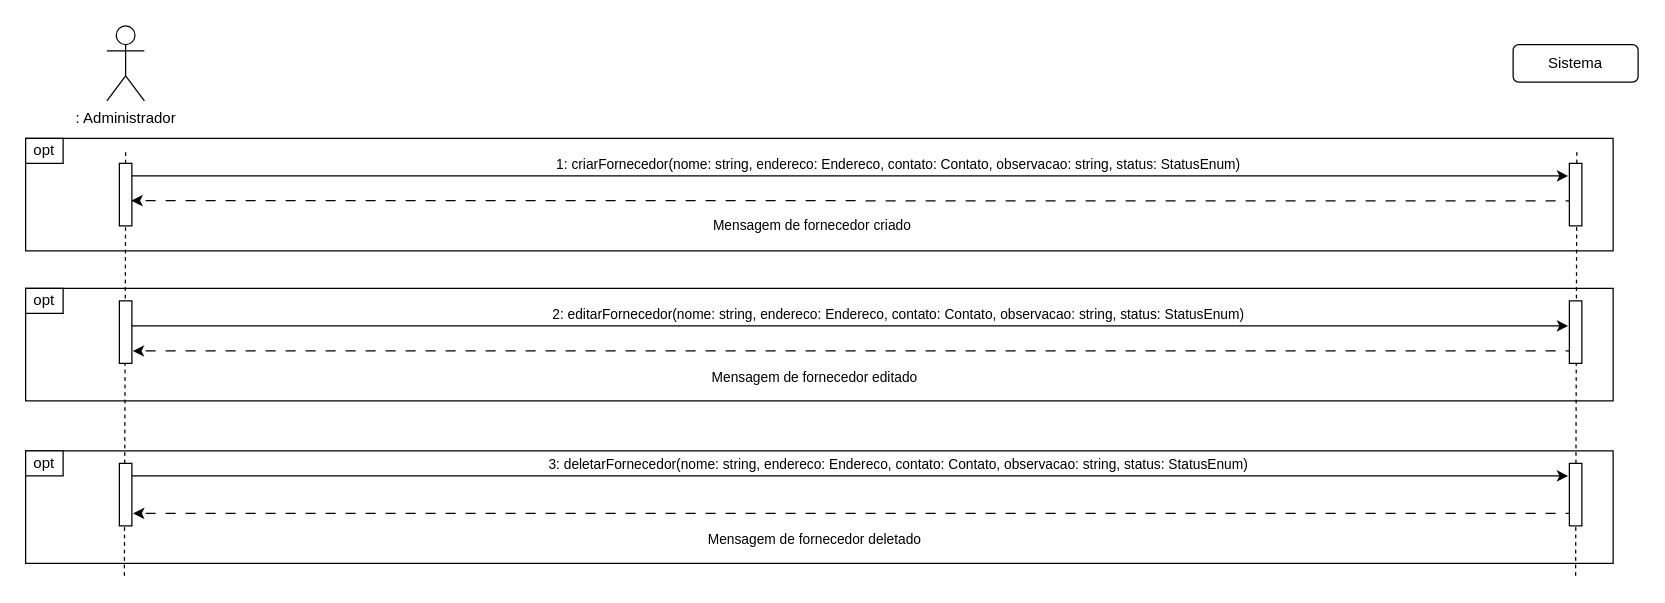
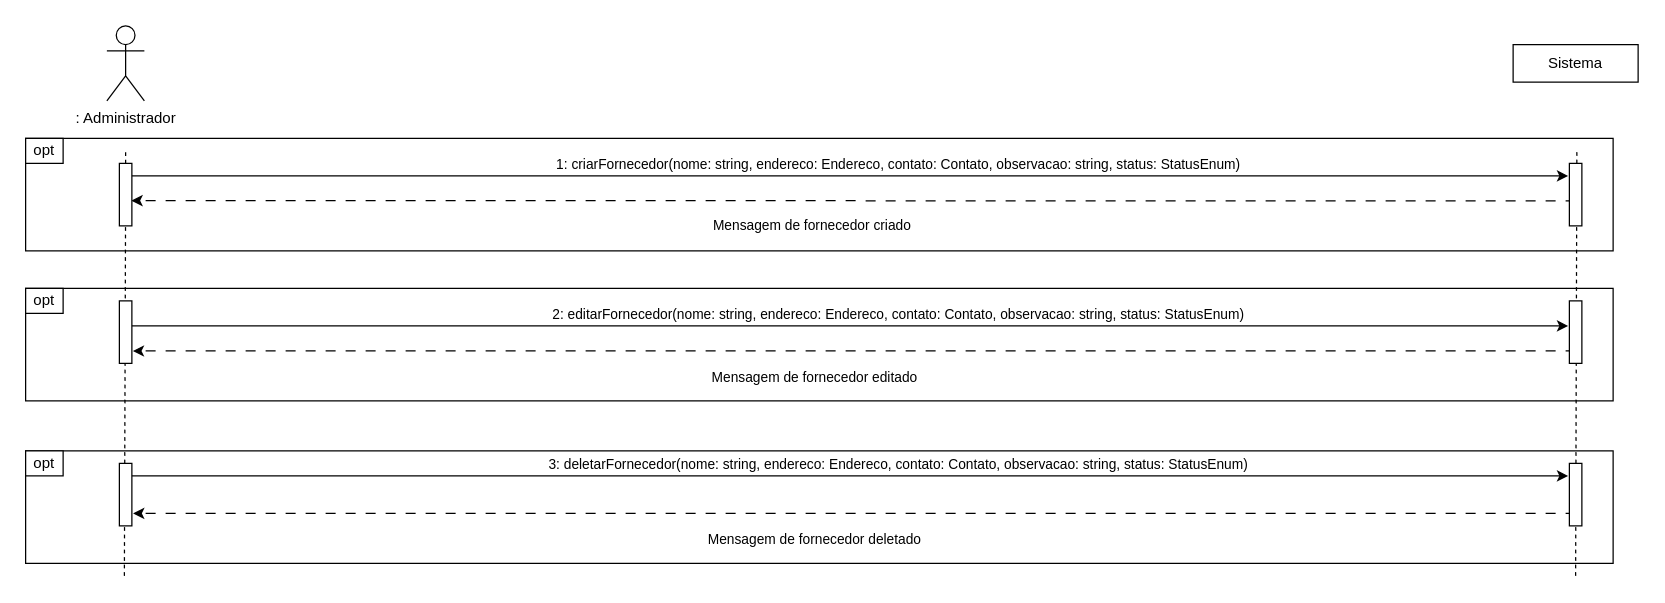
(1576, 63) -> (1576, 63)
